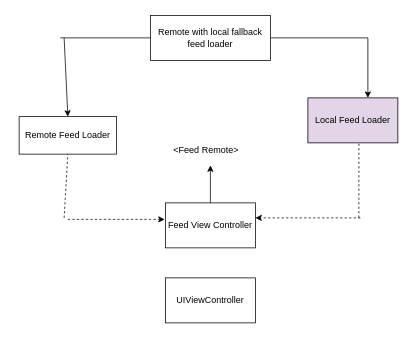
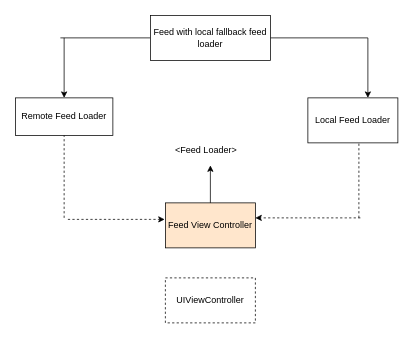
(210, 38) -> (210, 38)
(353, 120) -> (353, 120)
(68, 135) -> (64, 117)
(206, 150) -> (206, 150)
(210, 225) -> (210, 225)
(210, 300) -> (210, 300)
